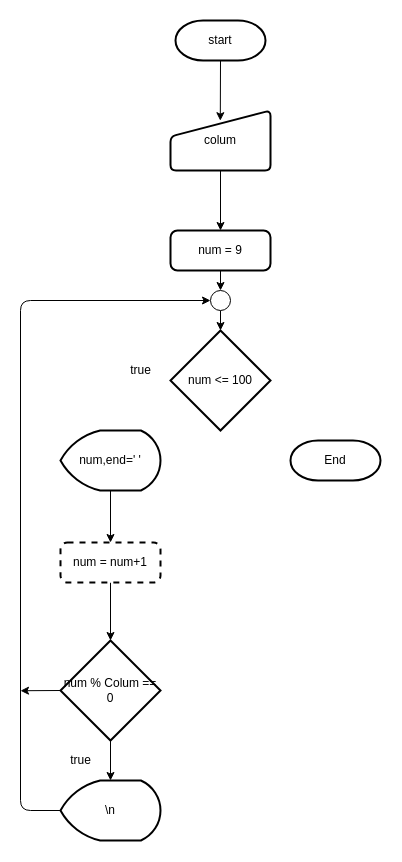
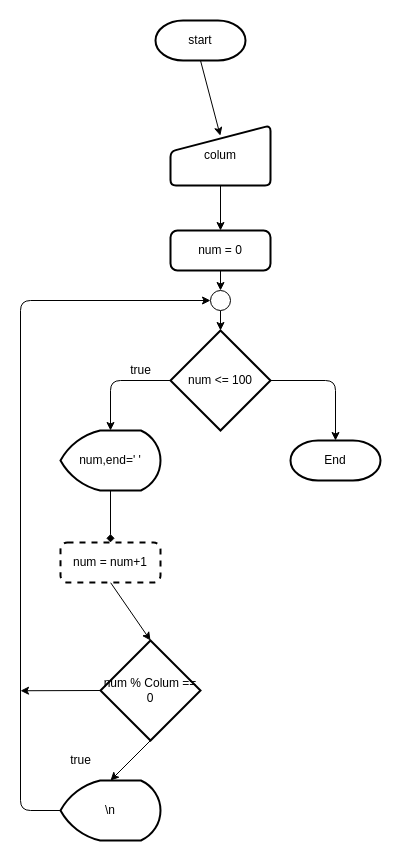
(221, 41) -> (201, 41)
(221, 141) -> (221, 156)
(221, 251) -> (221, 251)
none -> (125, 381)
none -> (325, 381)
(111, 534) -> (111, 534)
(111, 691) -> (151, 691)
